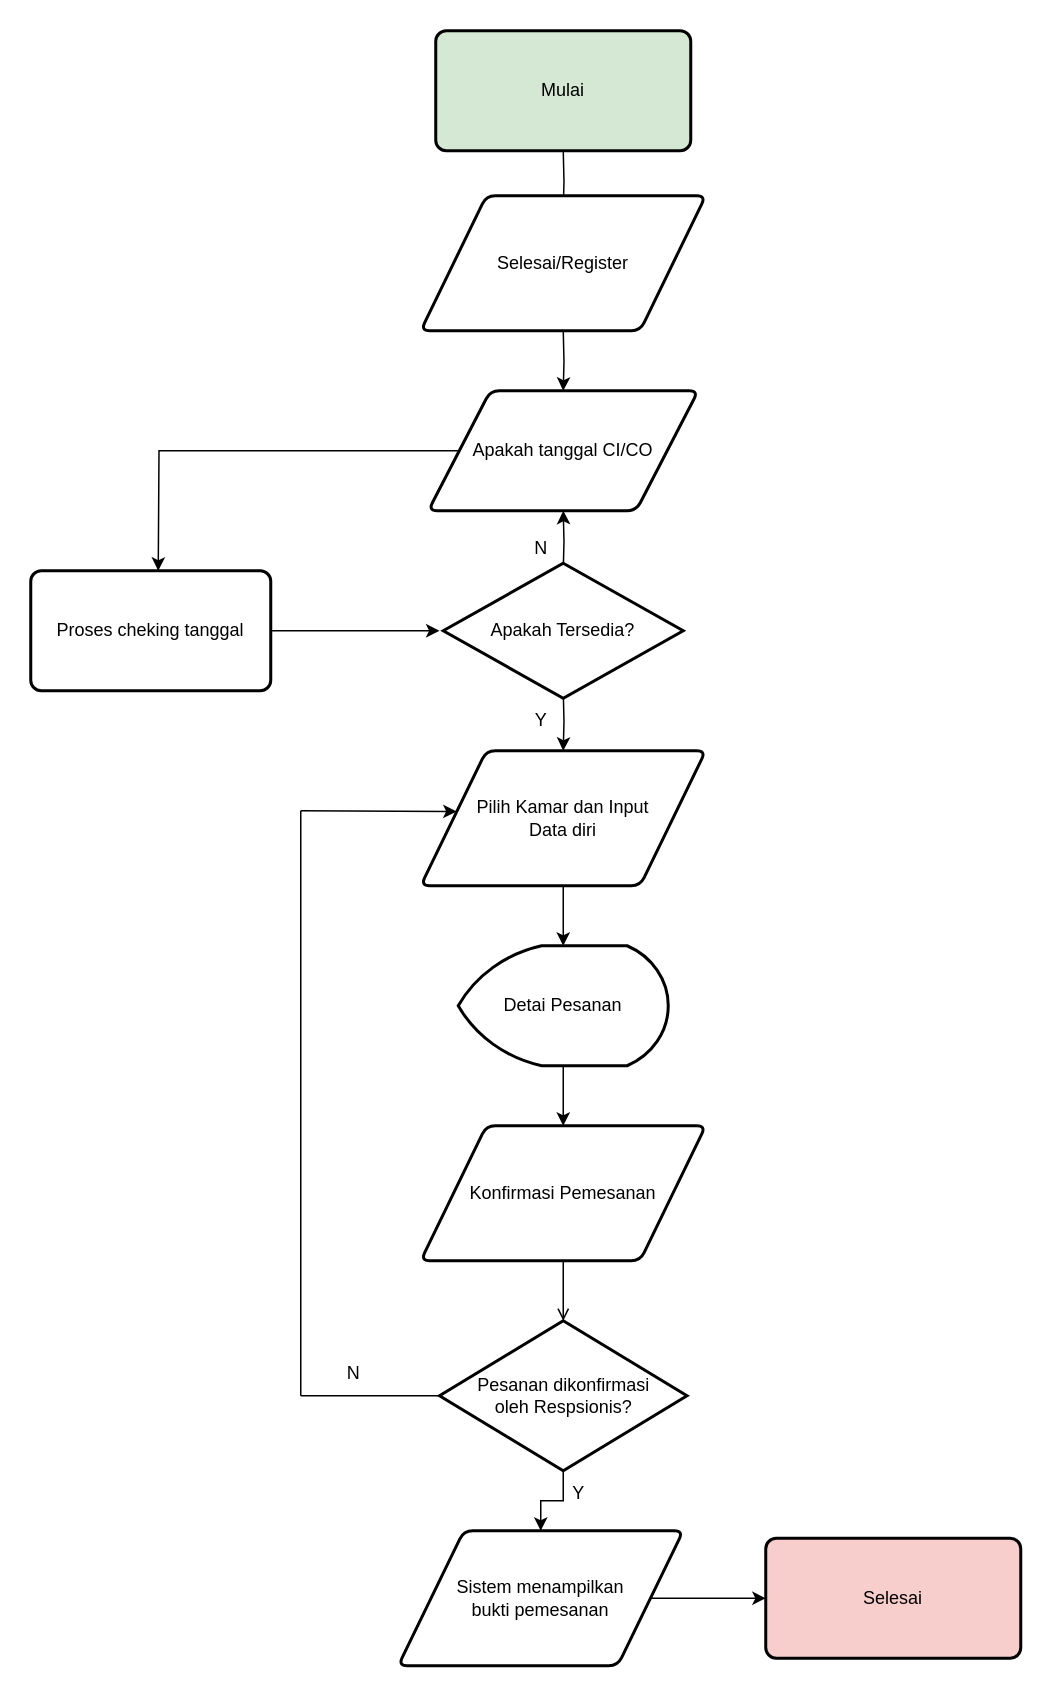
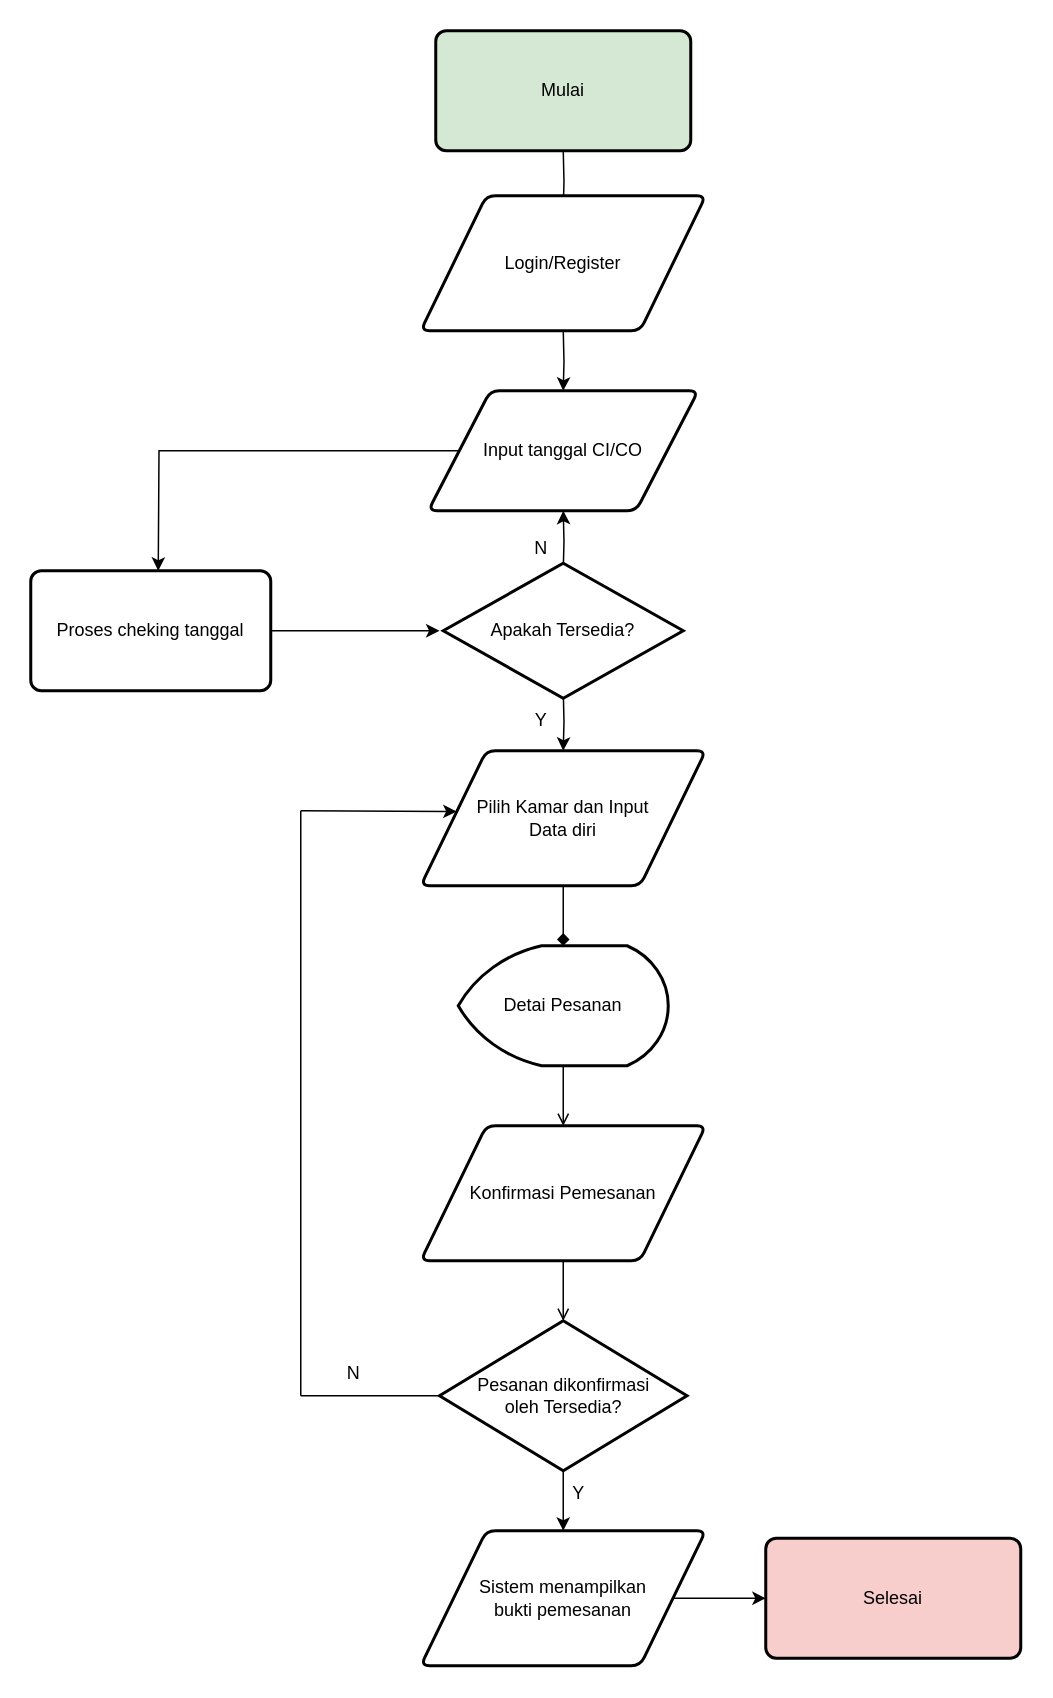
(563, 263) -> (563, 263)
(563, 451) -> (563, 451)
(563, 934) -> (563, 933)
(563, 1114) -> (563, 1116)
(564, 1396) -> (564, 1396)
(541, 1598) -> (563, 1598)
